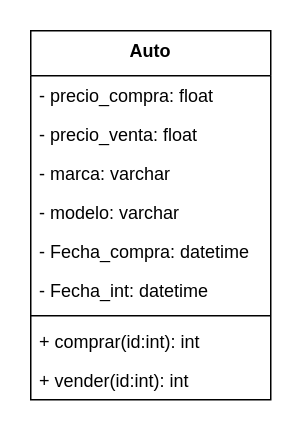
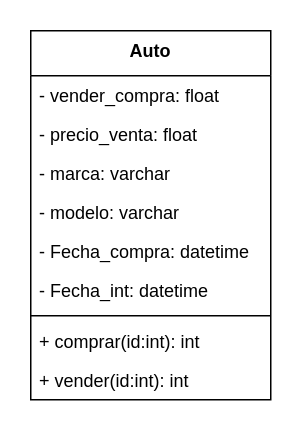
(138, 96) -> (141, 96)
